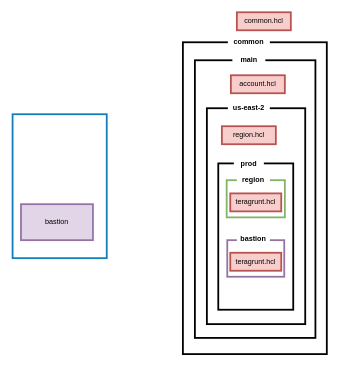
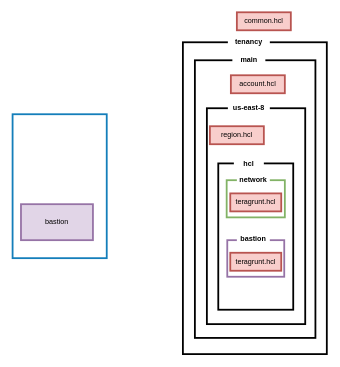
(249, 42) -> (249, 42)
(249, 108) -> (249, 108)
(249, 135) -> (237, 135)
(249, 164) -> (249, 164)
(253, 180) -> (253, 180)
